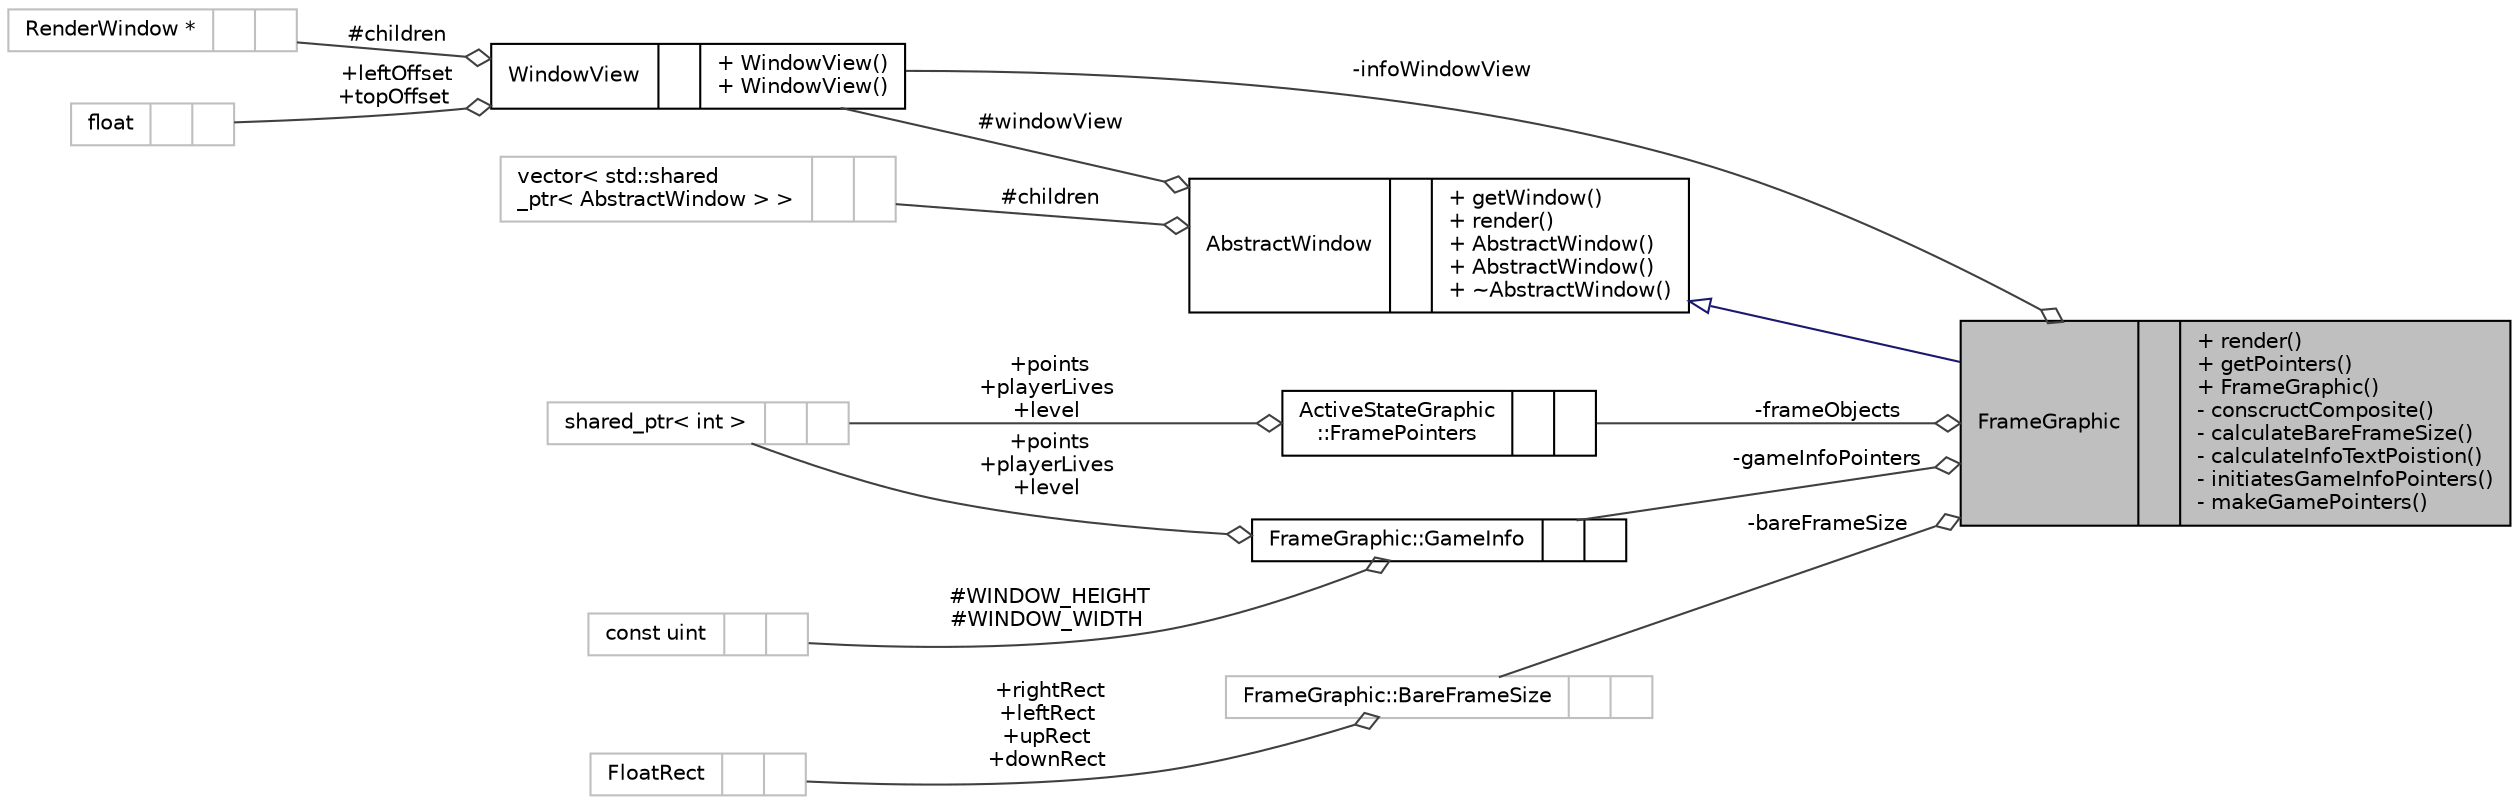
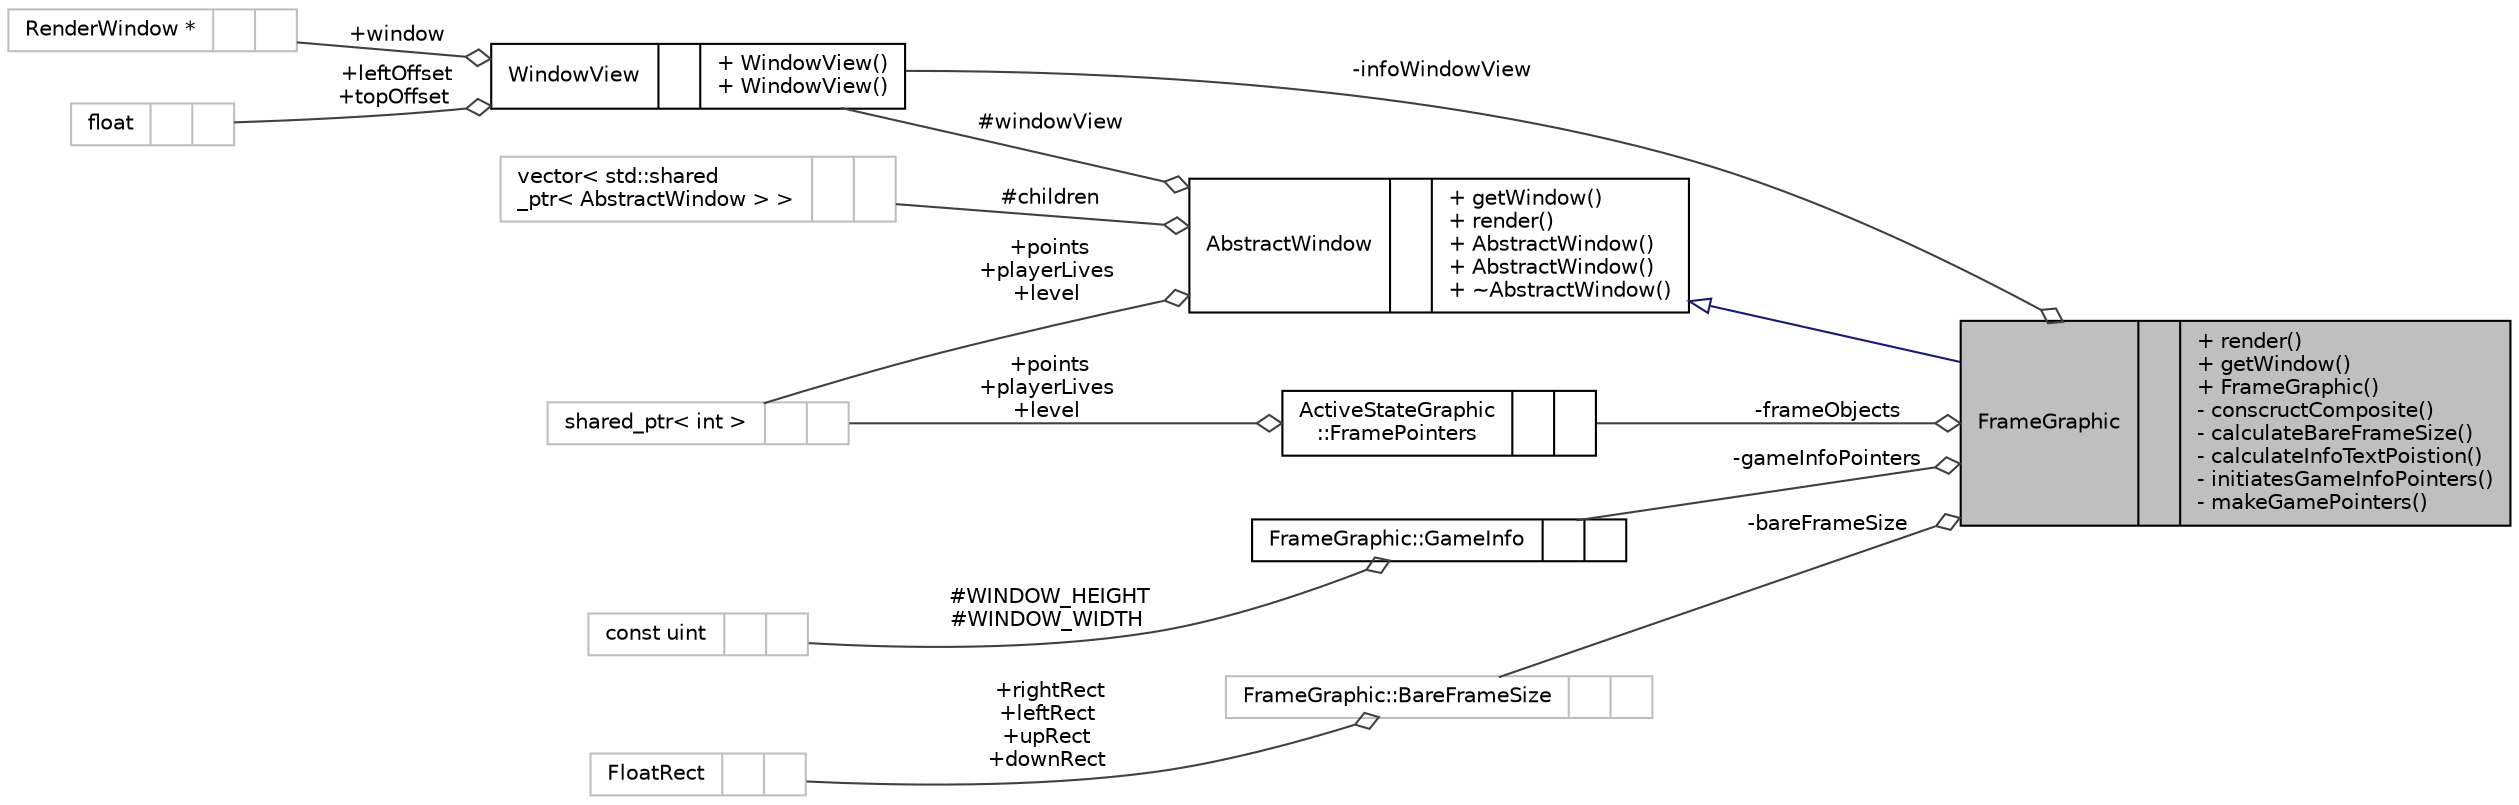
(394, 36) -> (394, 36)
(2275, 365) -> (2274, 365)
(985, 508) -> (963, 347)
